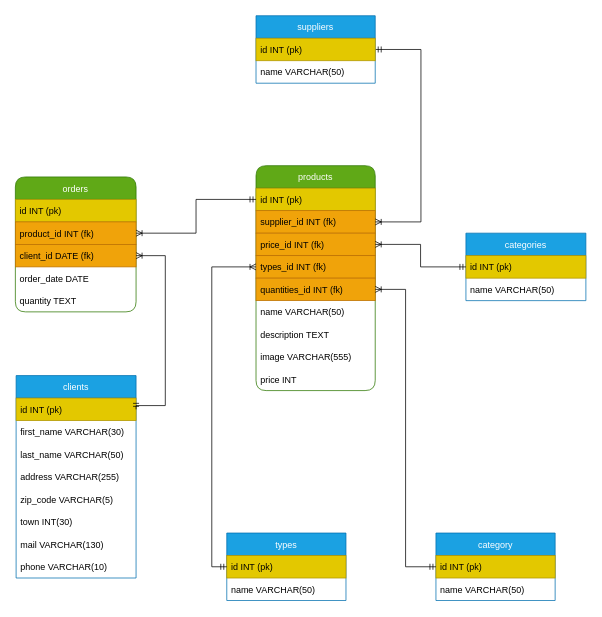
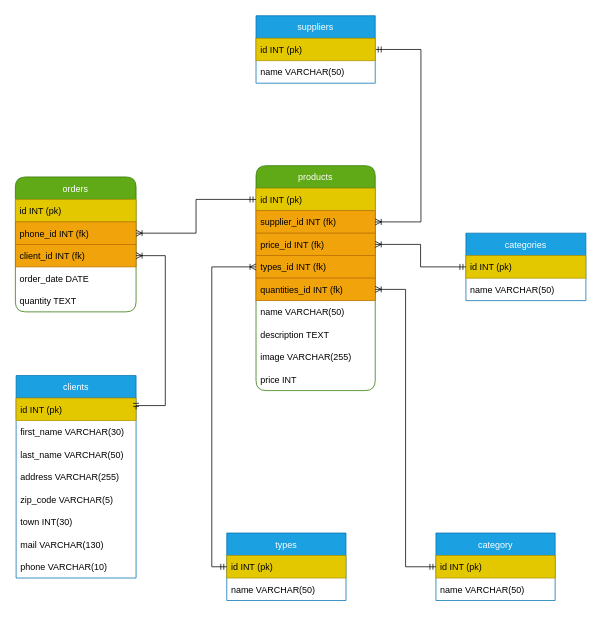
(64, 233) -> (59, 233)
(63, 256) -> (60, 256)
(303, 357) -> (303, 357)
